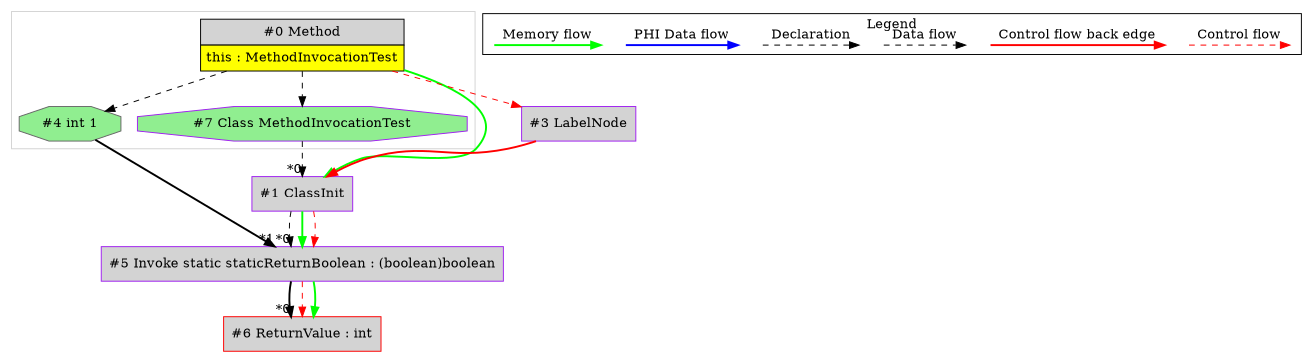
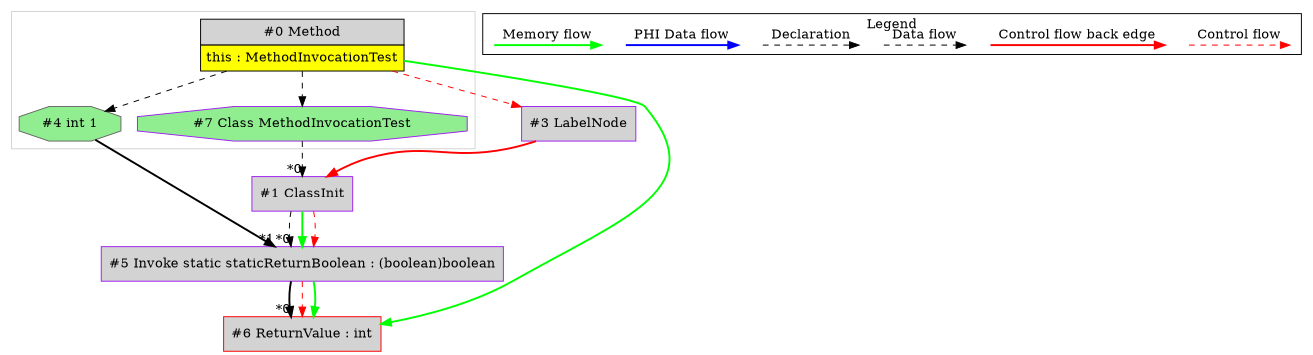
(482, 139) -> (666, 174)
